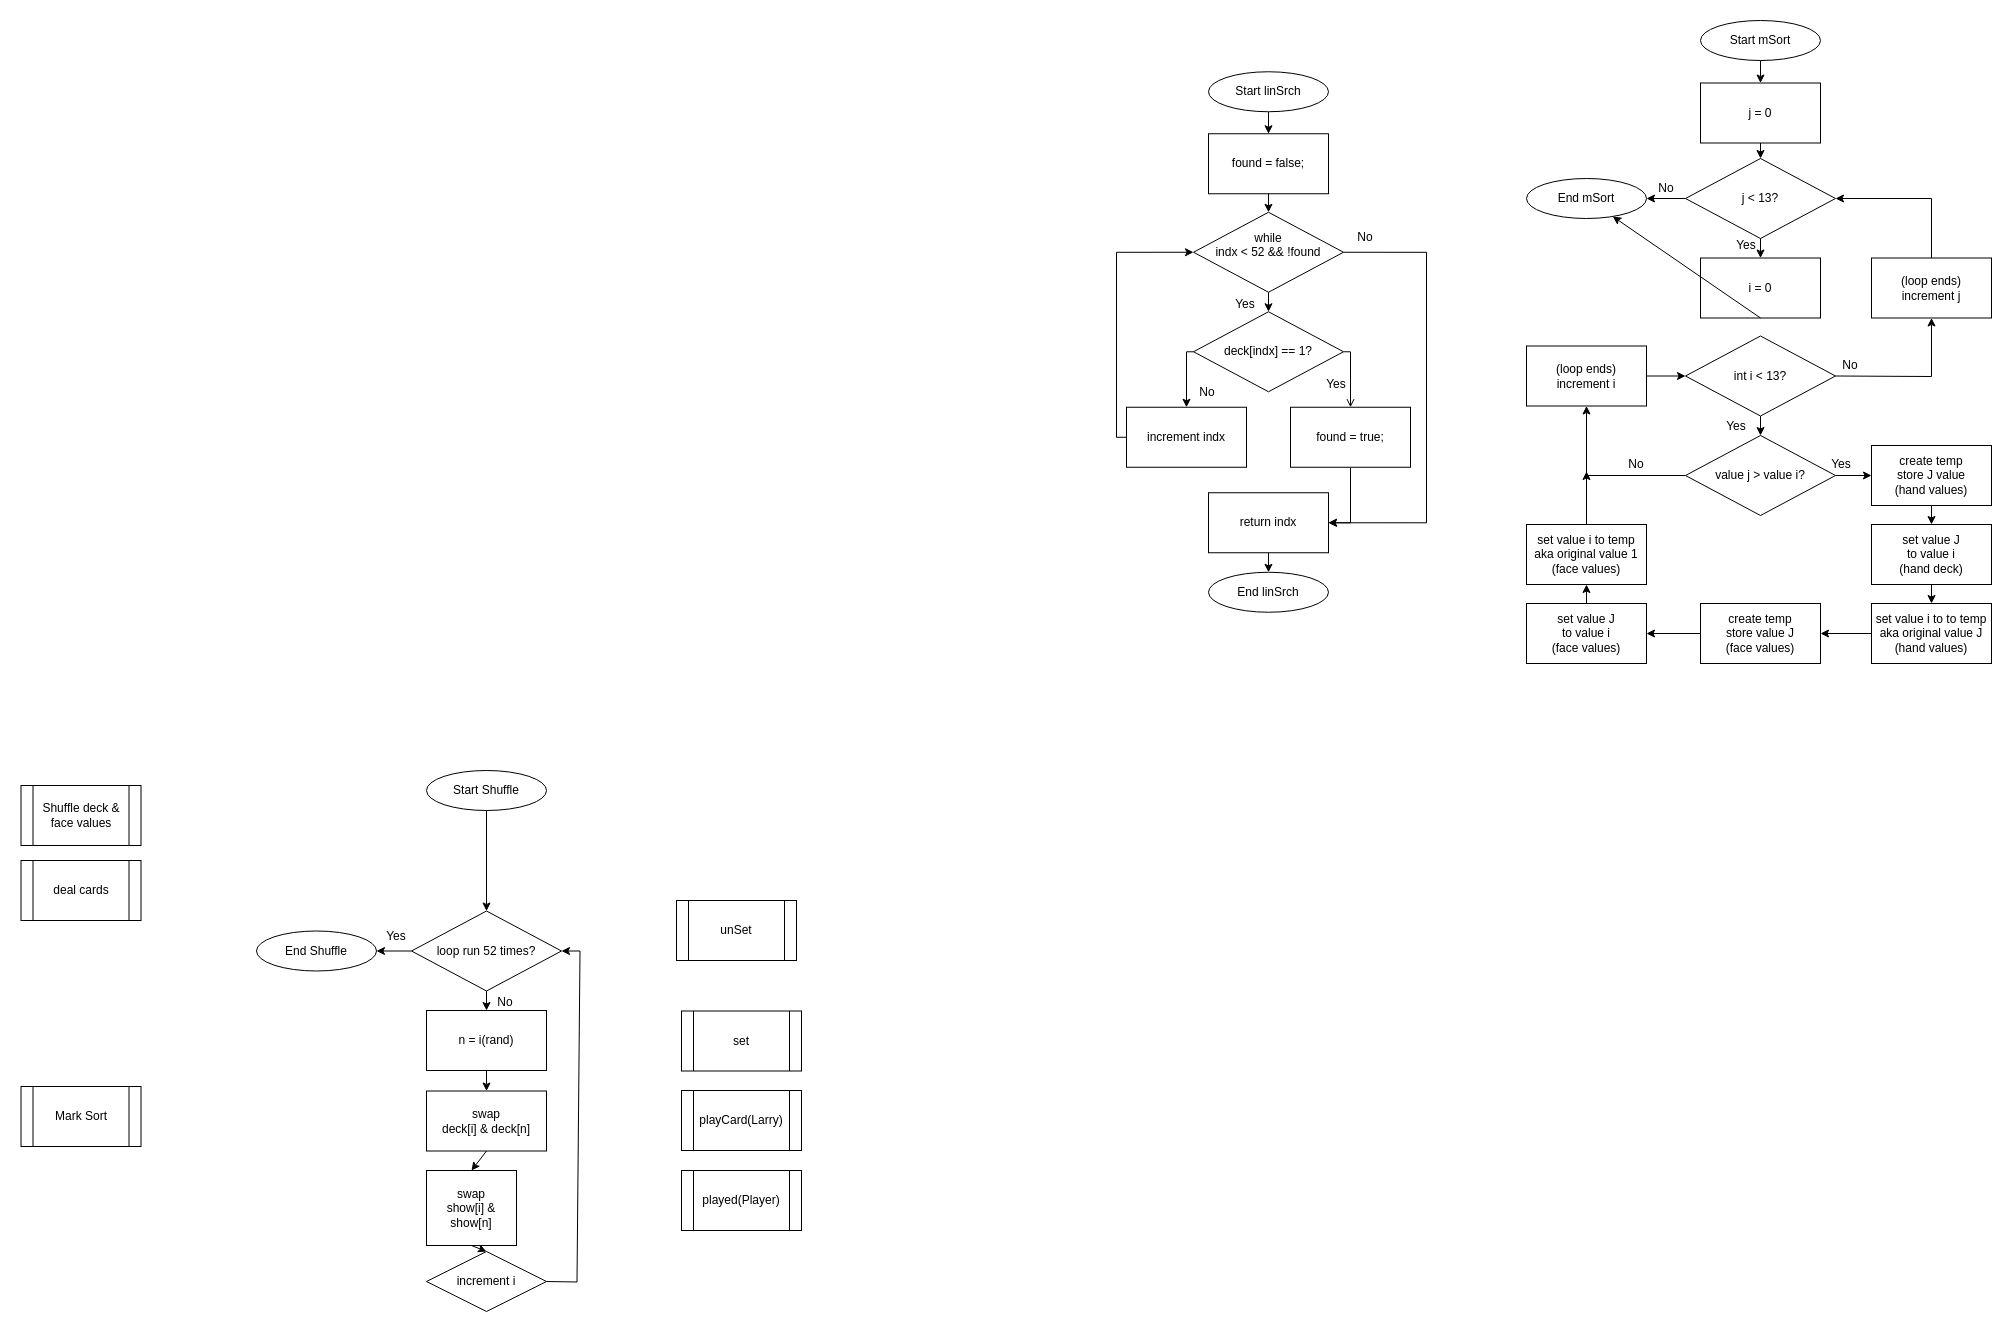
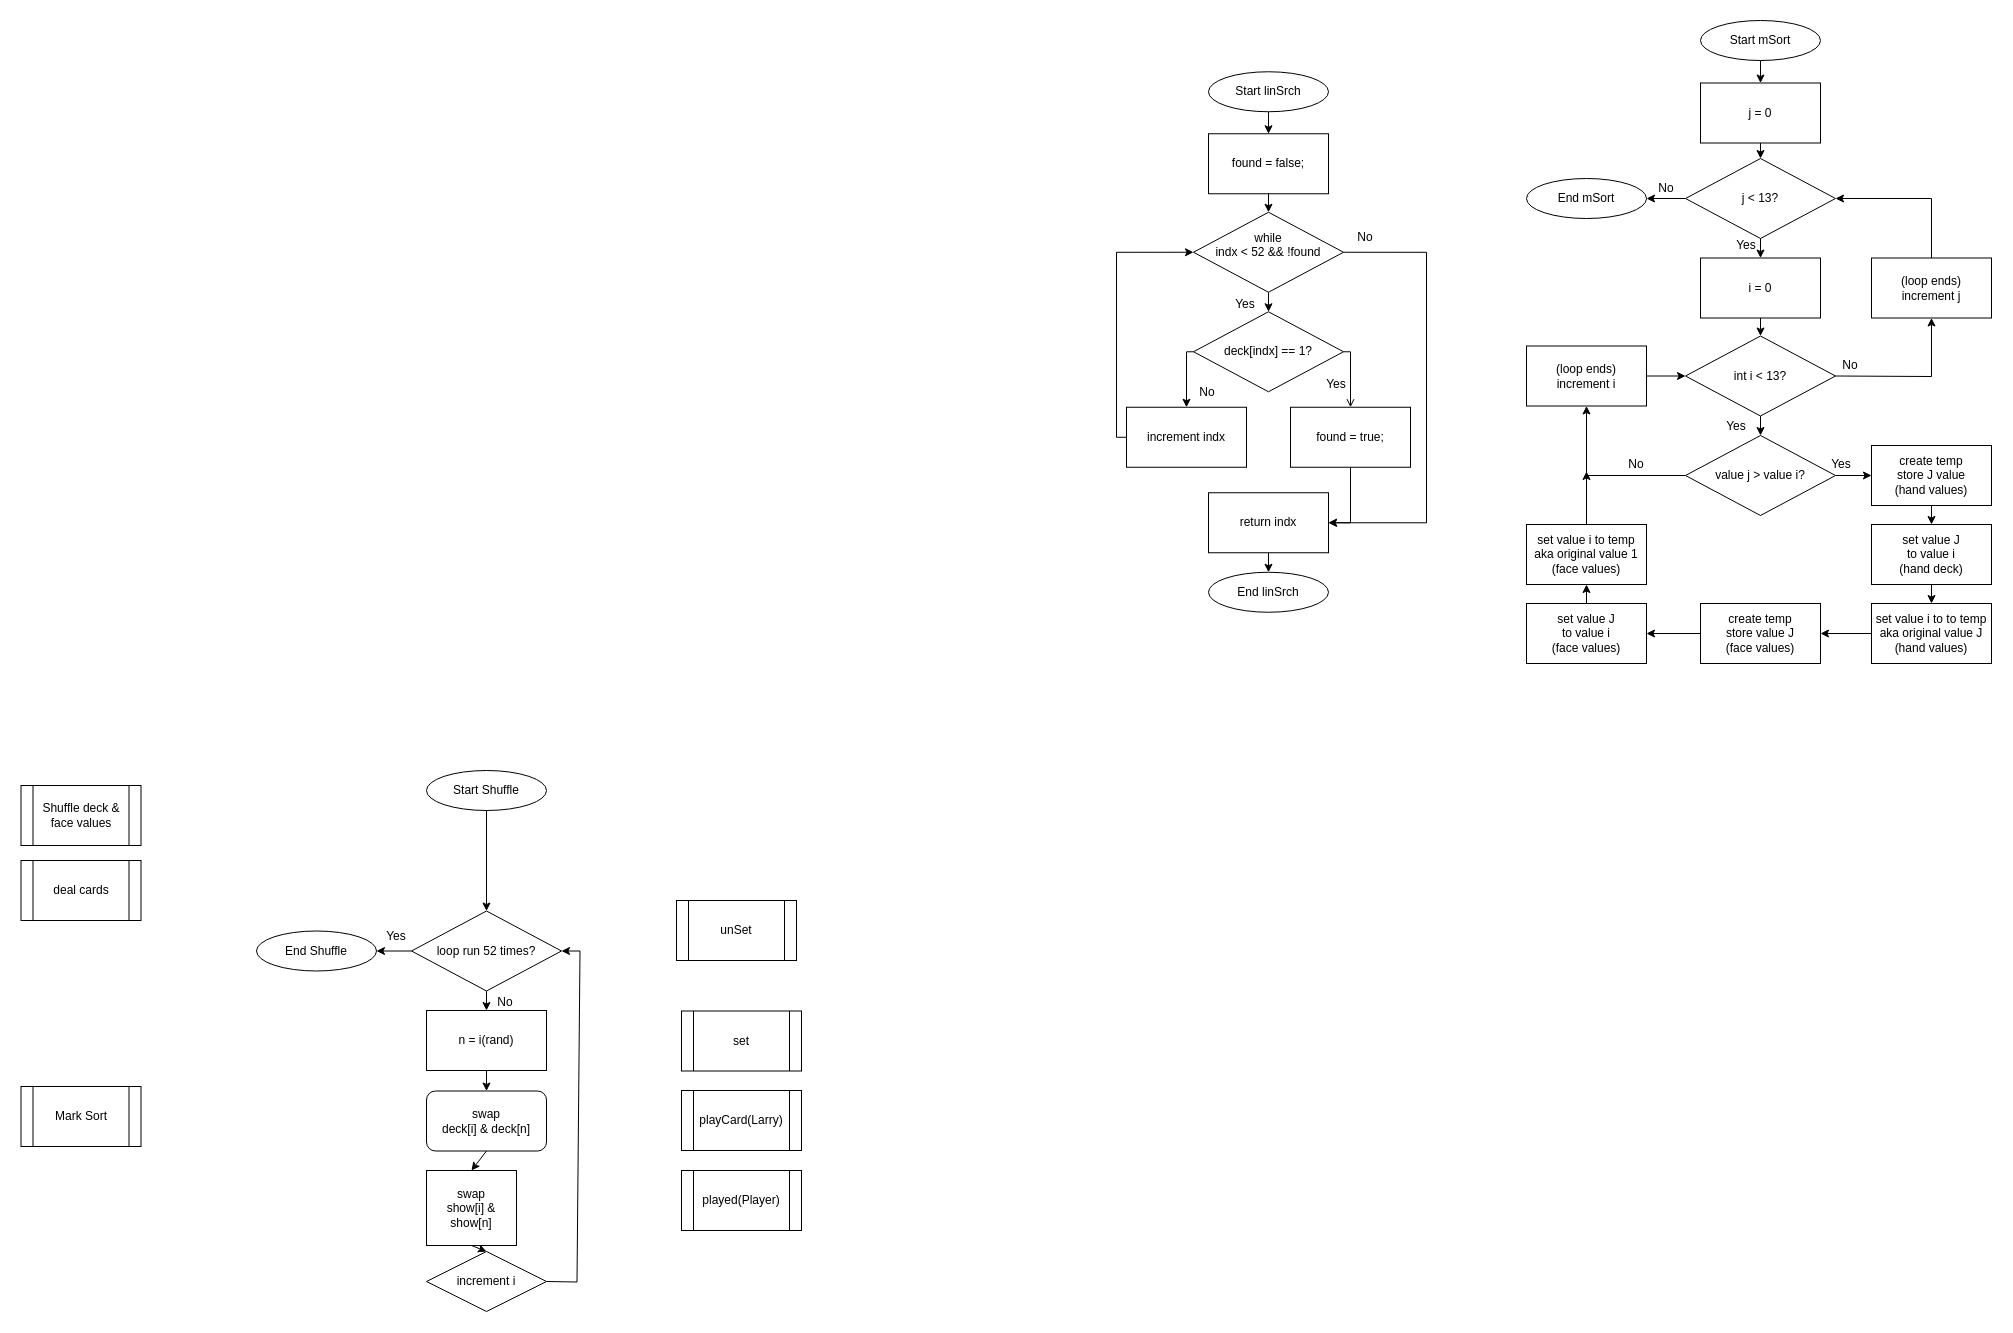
(1689, 269) -> (1761, 323)
(487, 1121) -> (487, 1121)
